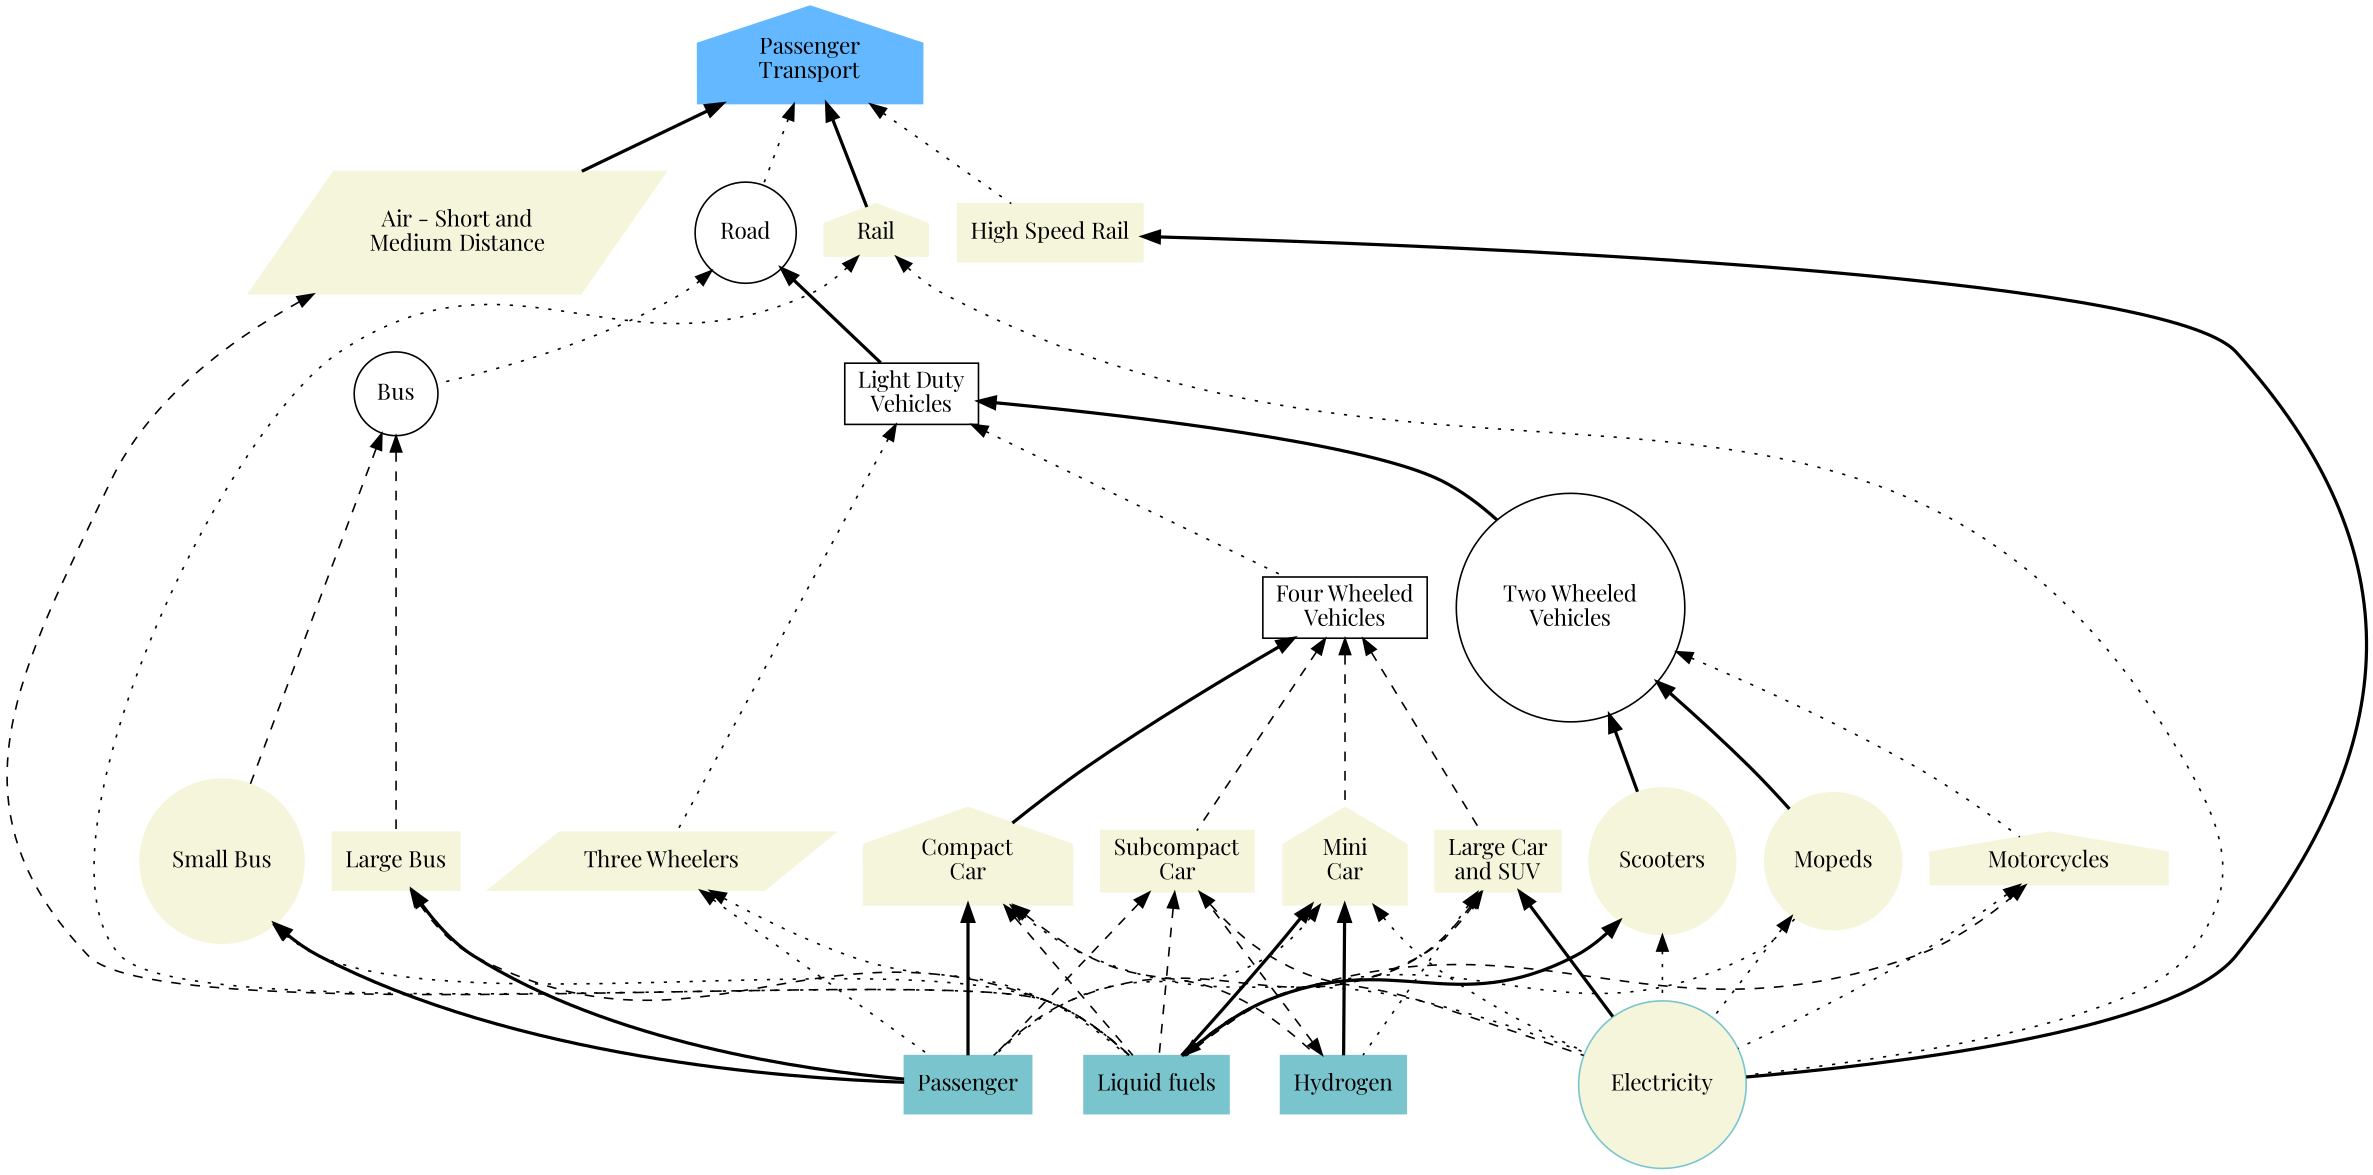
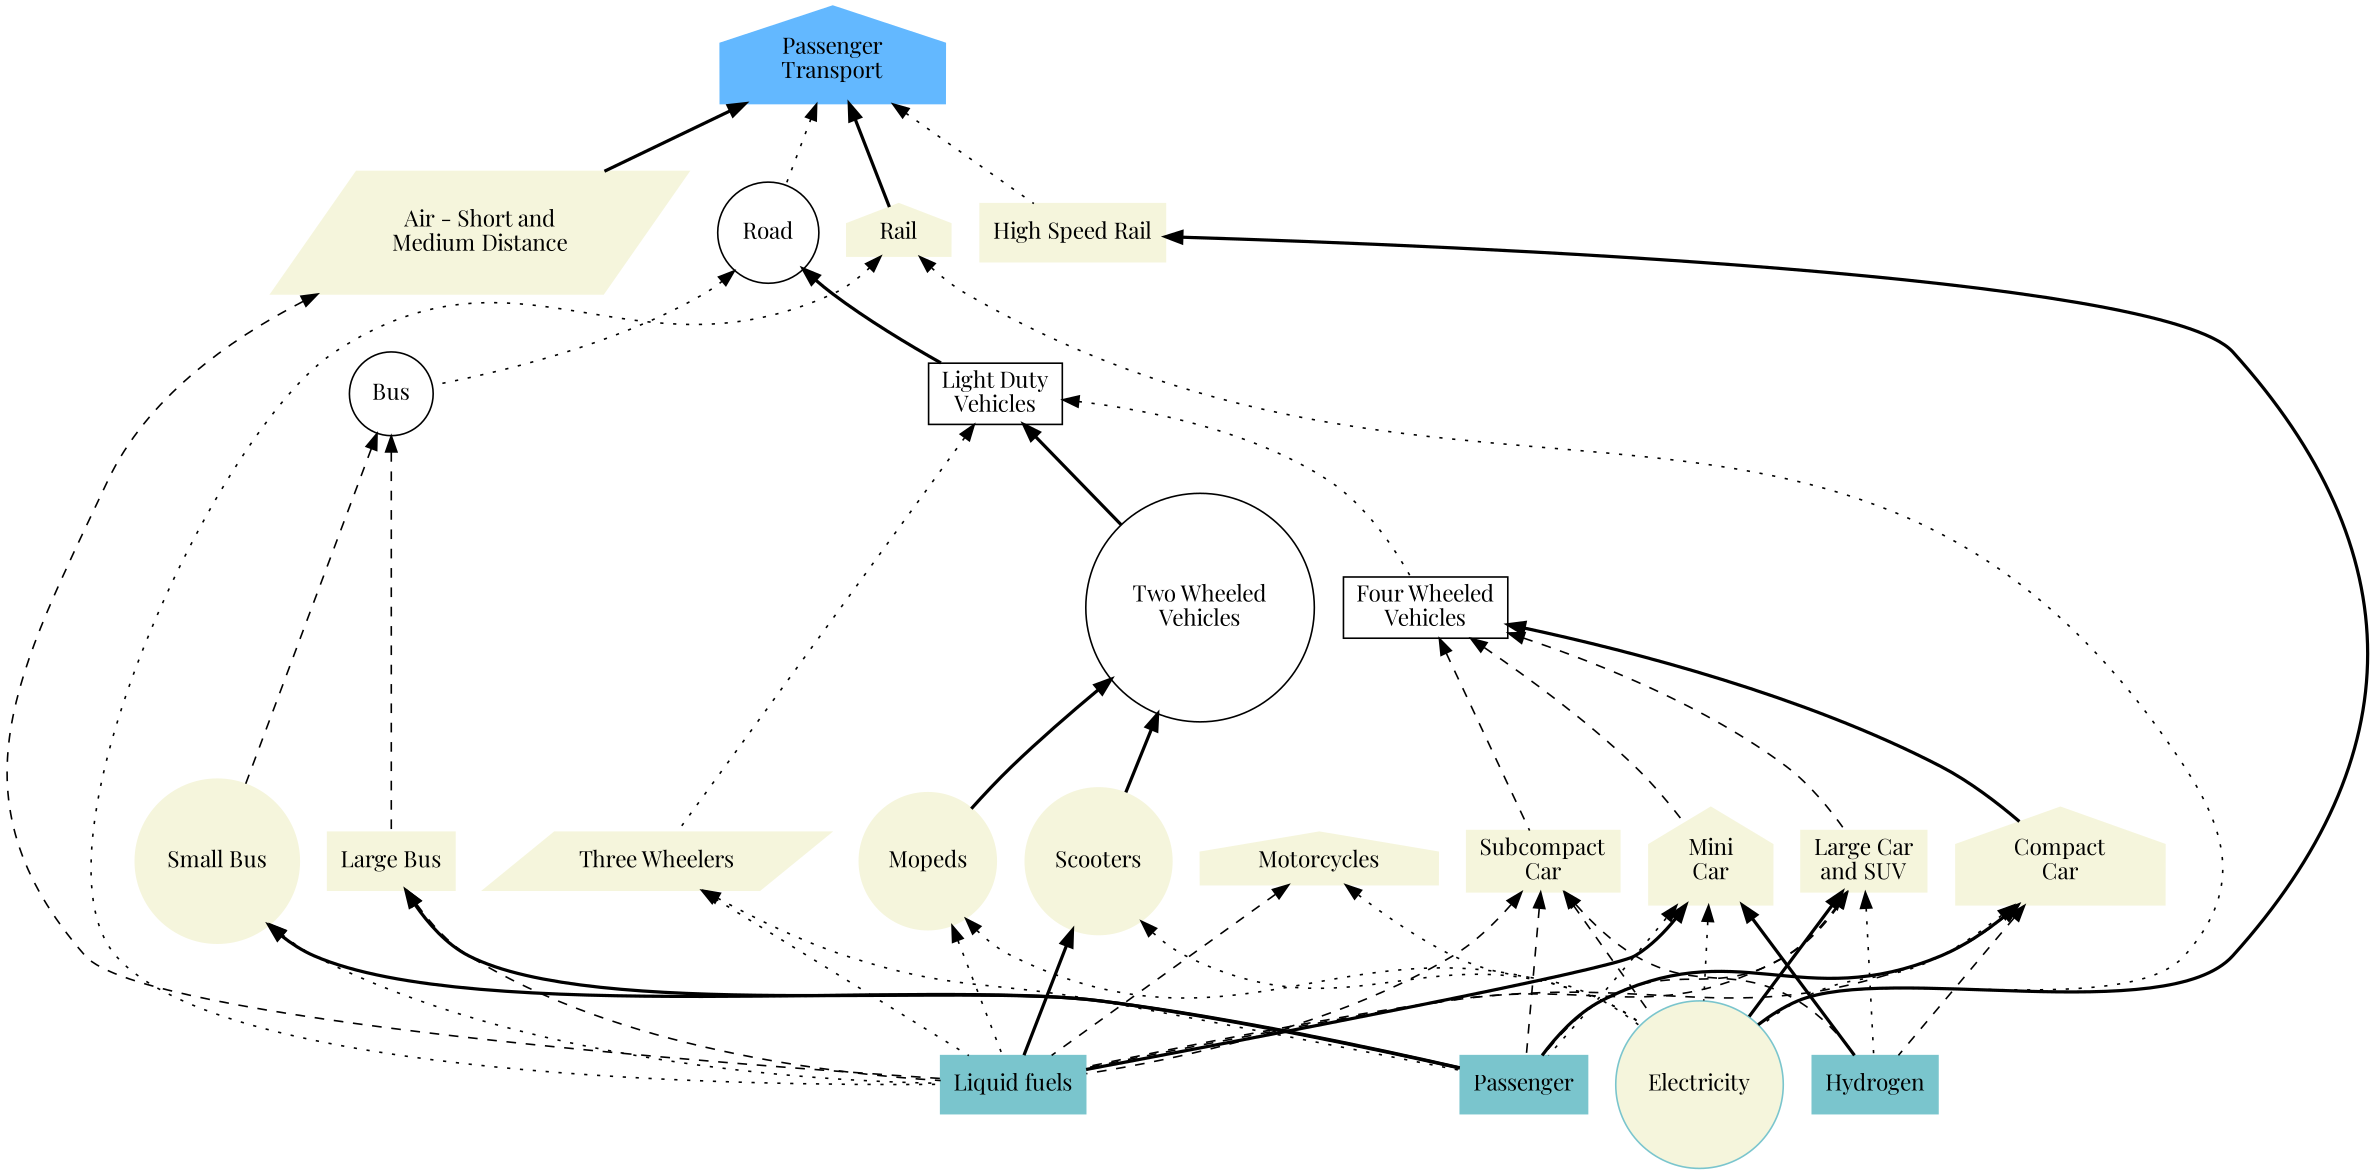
(1861, 737) -> none
(1256, 967) -> (1757, 984)
(1529, 988) -> (984, 1006)
